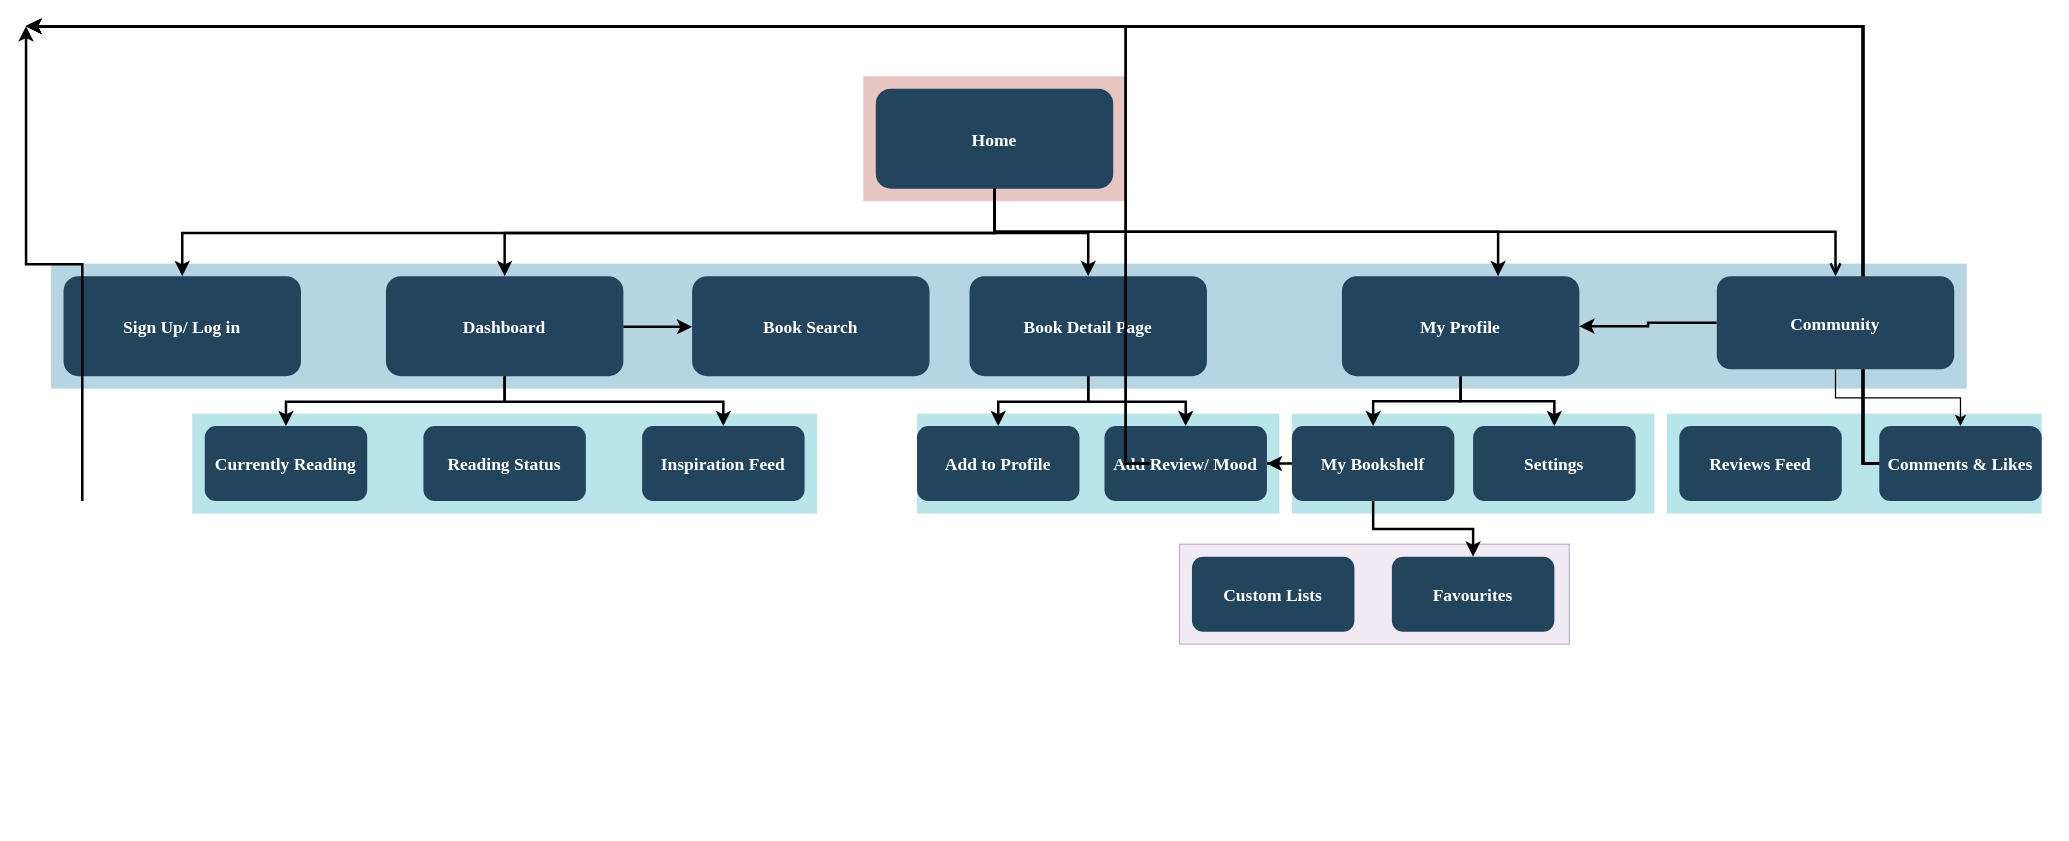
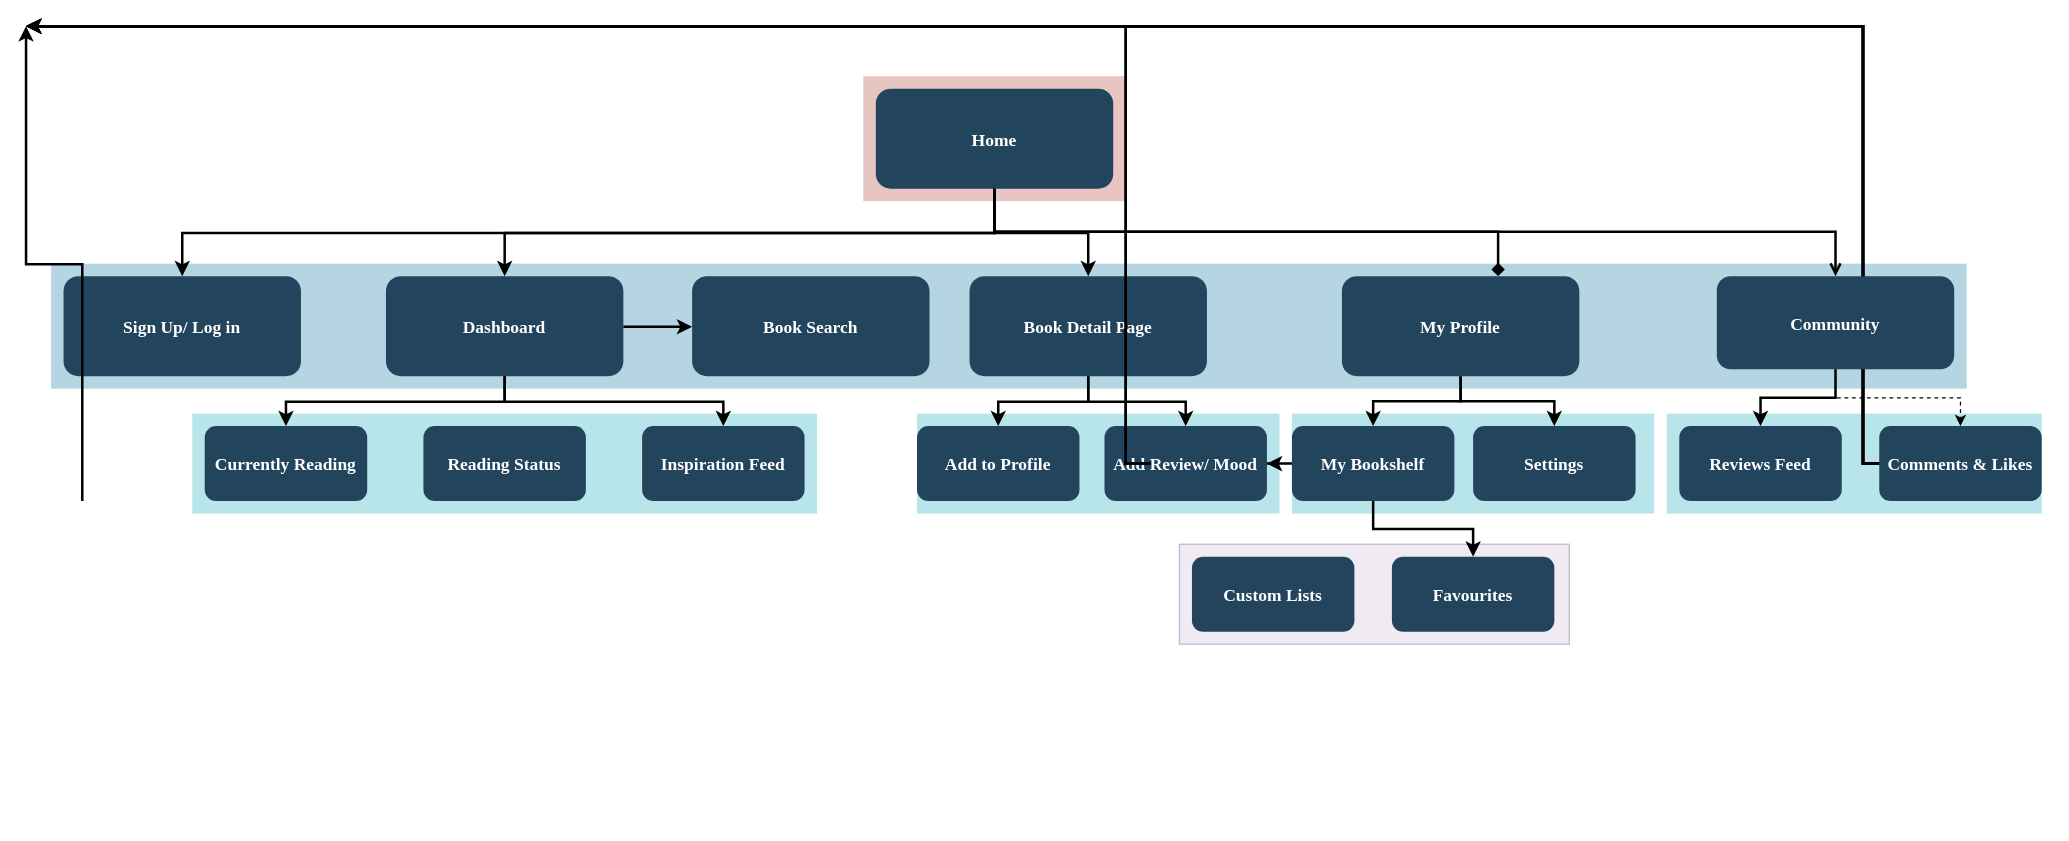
(1498, 263) -> (1498, 262)
(1652, 323) -> (1789, 398)
(1908, 398) -> (1908, 398)
